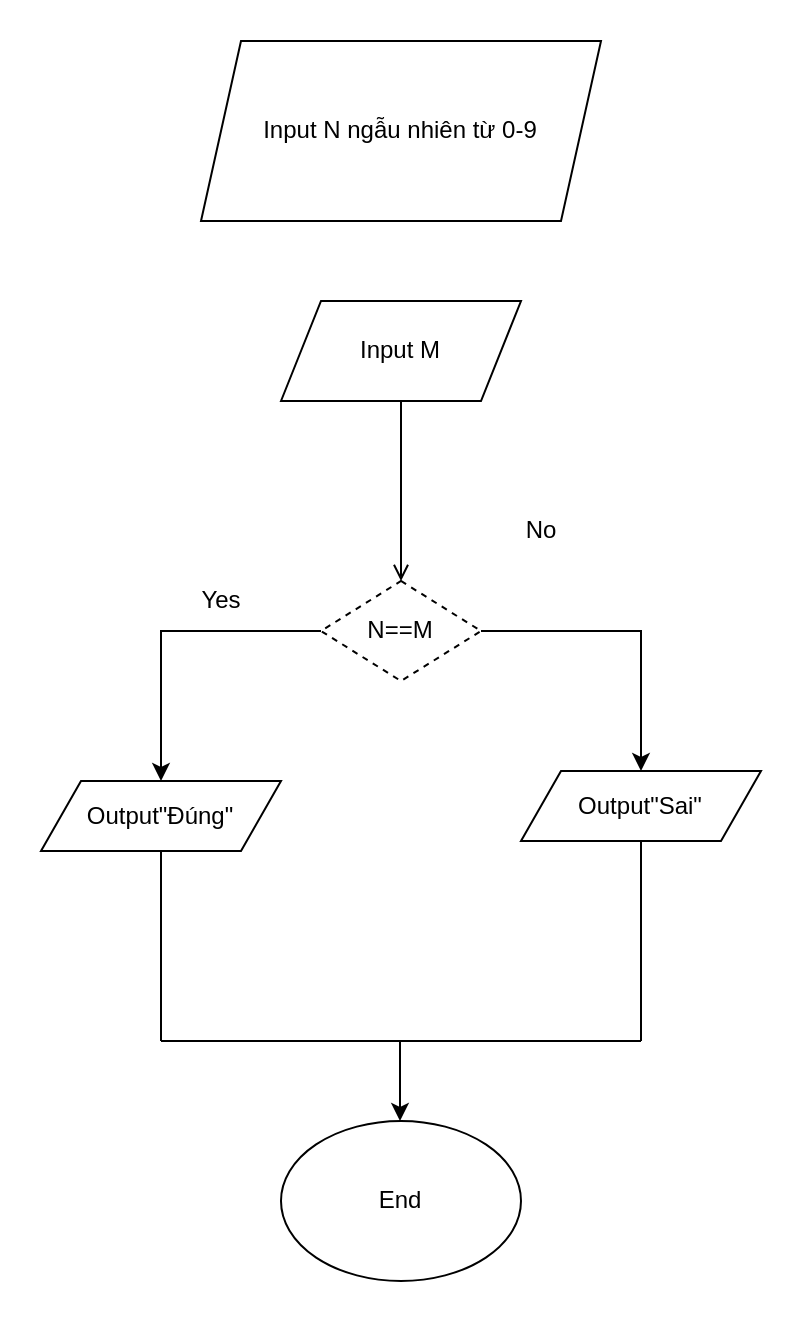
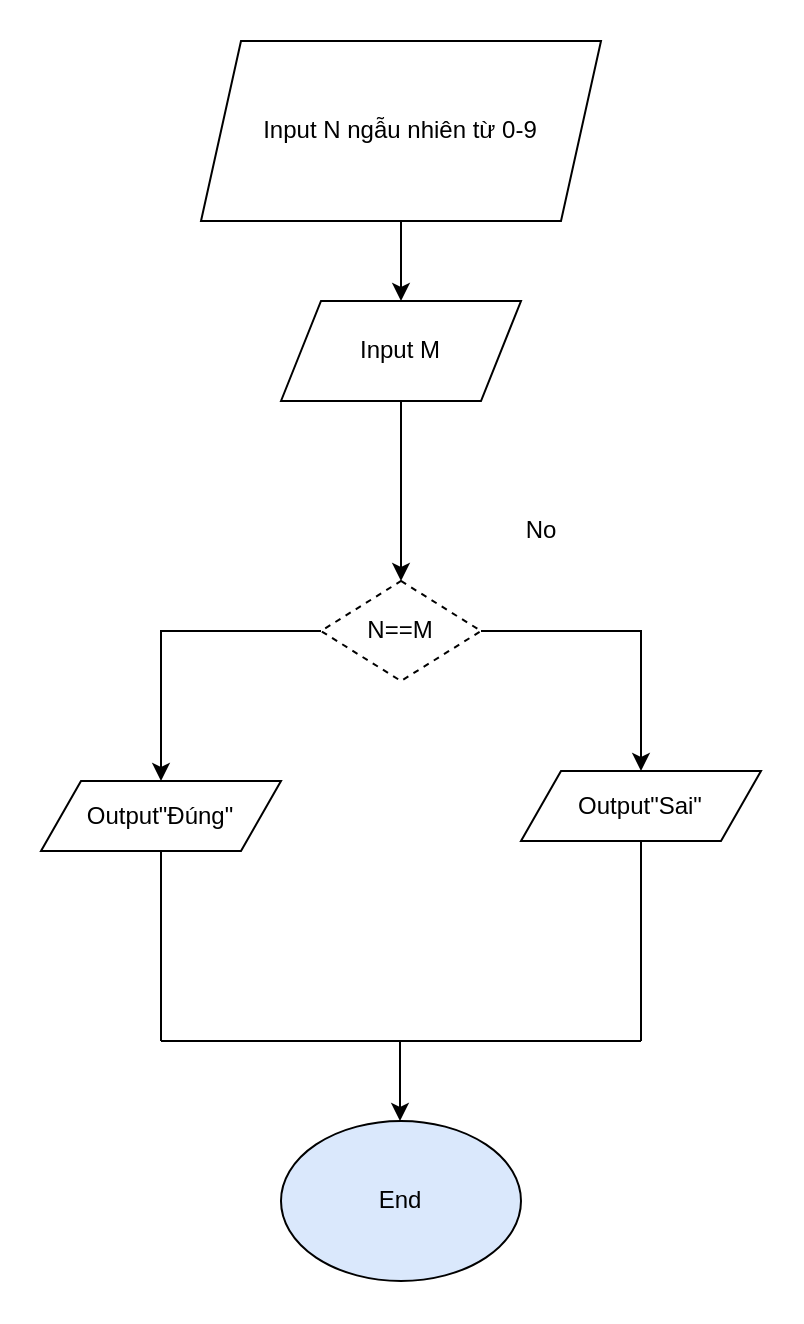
none -> (401, 254)
(401, 568) -> (401, 566)
(221, 601) -> none
(401, 1201) -> (401, 1201)
